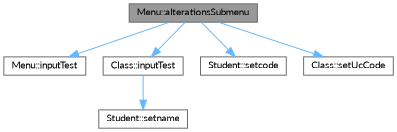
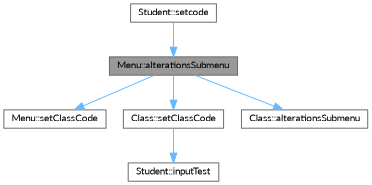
(215, 36) -> (174, 35)
(45, 66) -> (55, 119)
(143, 66) -> (174, 119)
(348, 66) -> (305, 119)
(143, 119) -> (174, 172)
